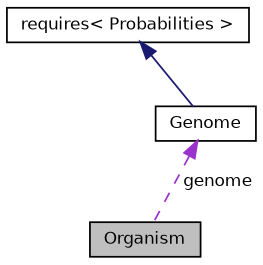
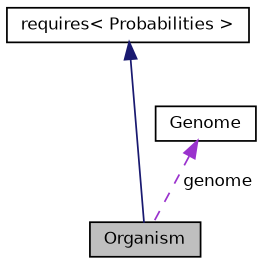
(172, 81) -> (137, 141)
